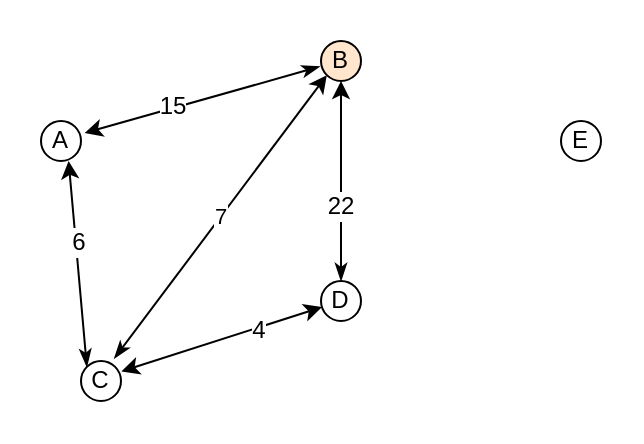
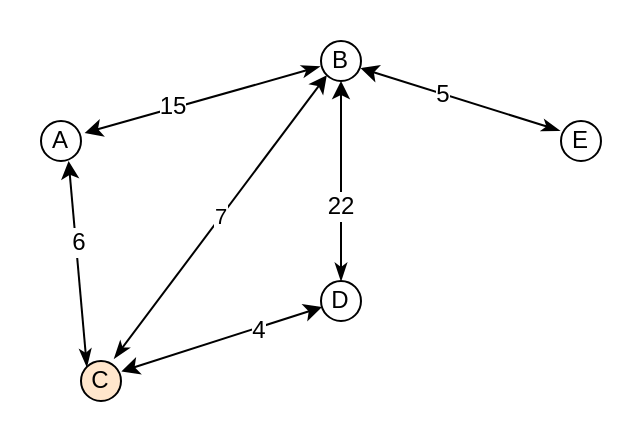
(341, 61) -> (341, 61)
none -> (461, 100)
(101, 381) -> (101, 381)
